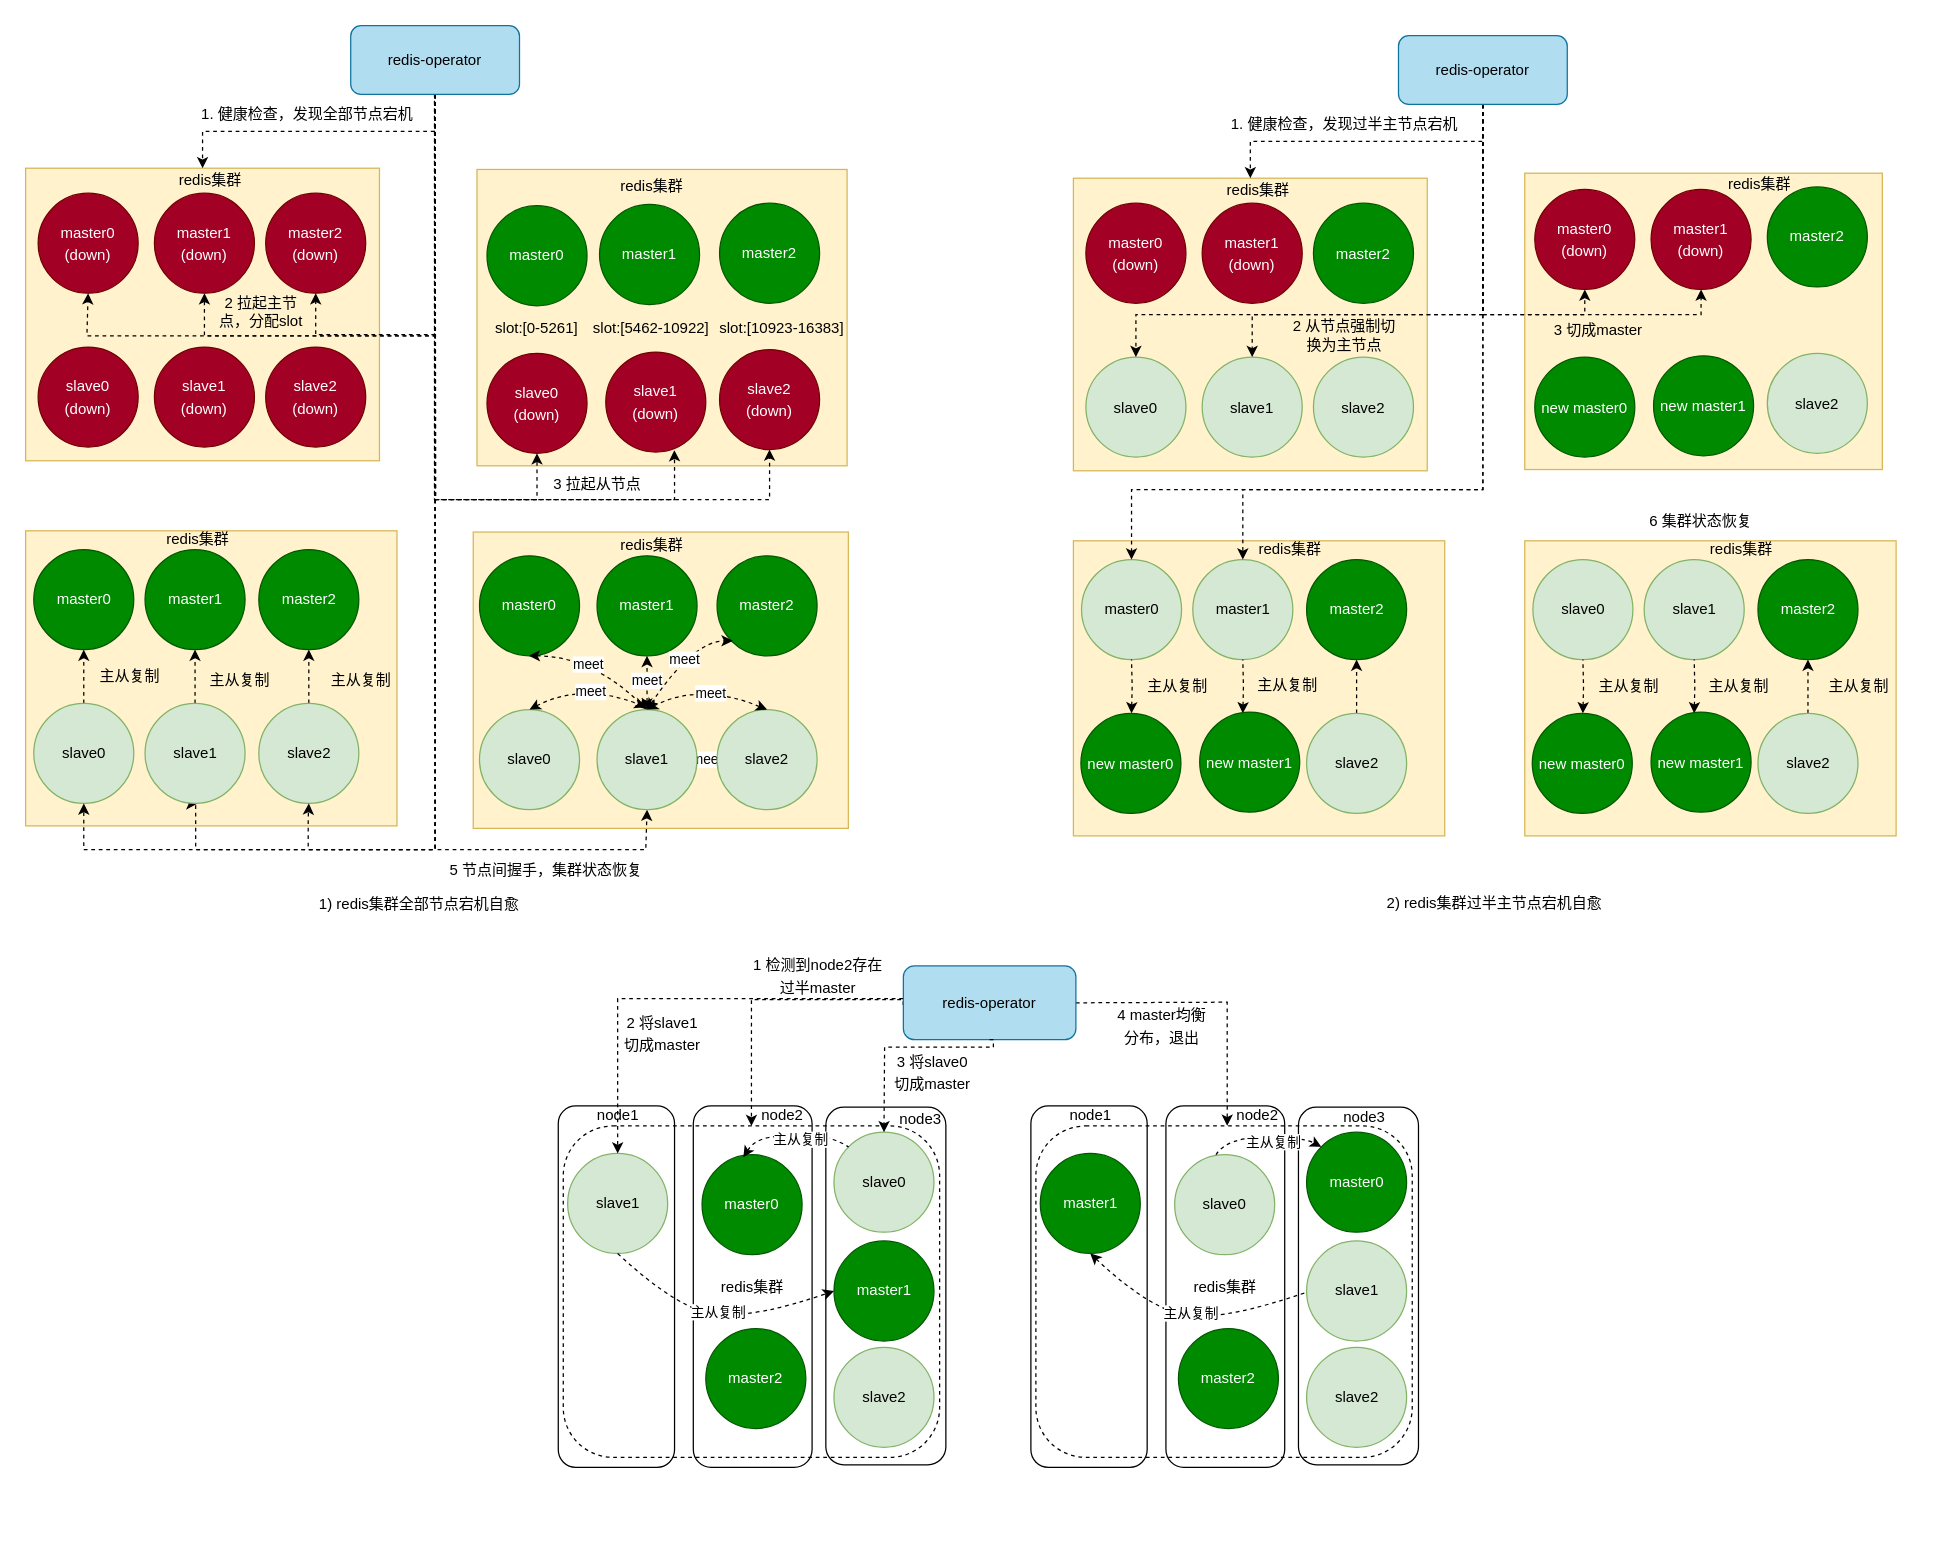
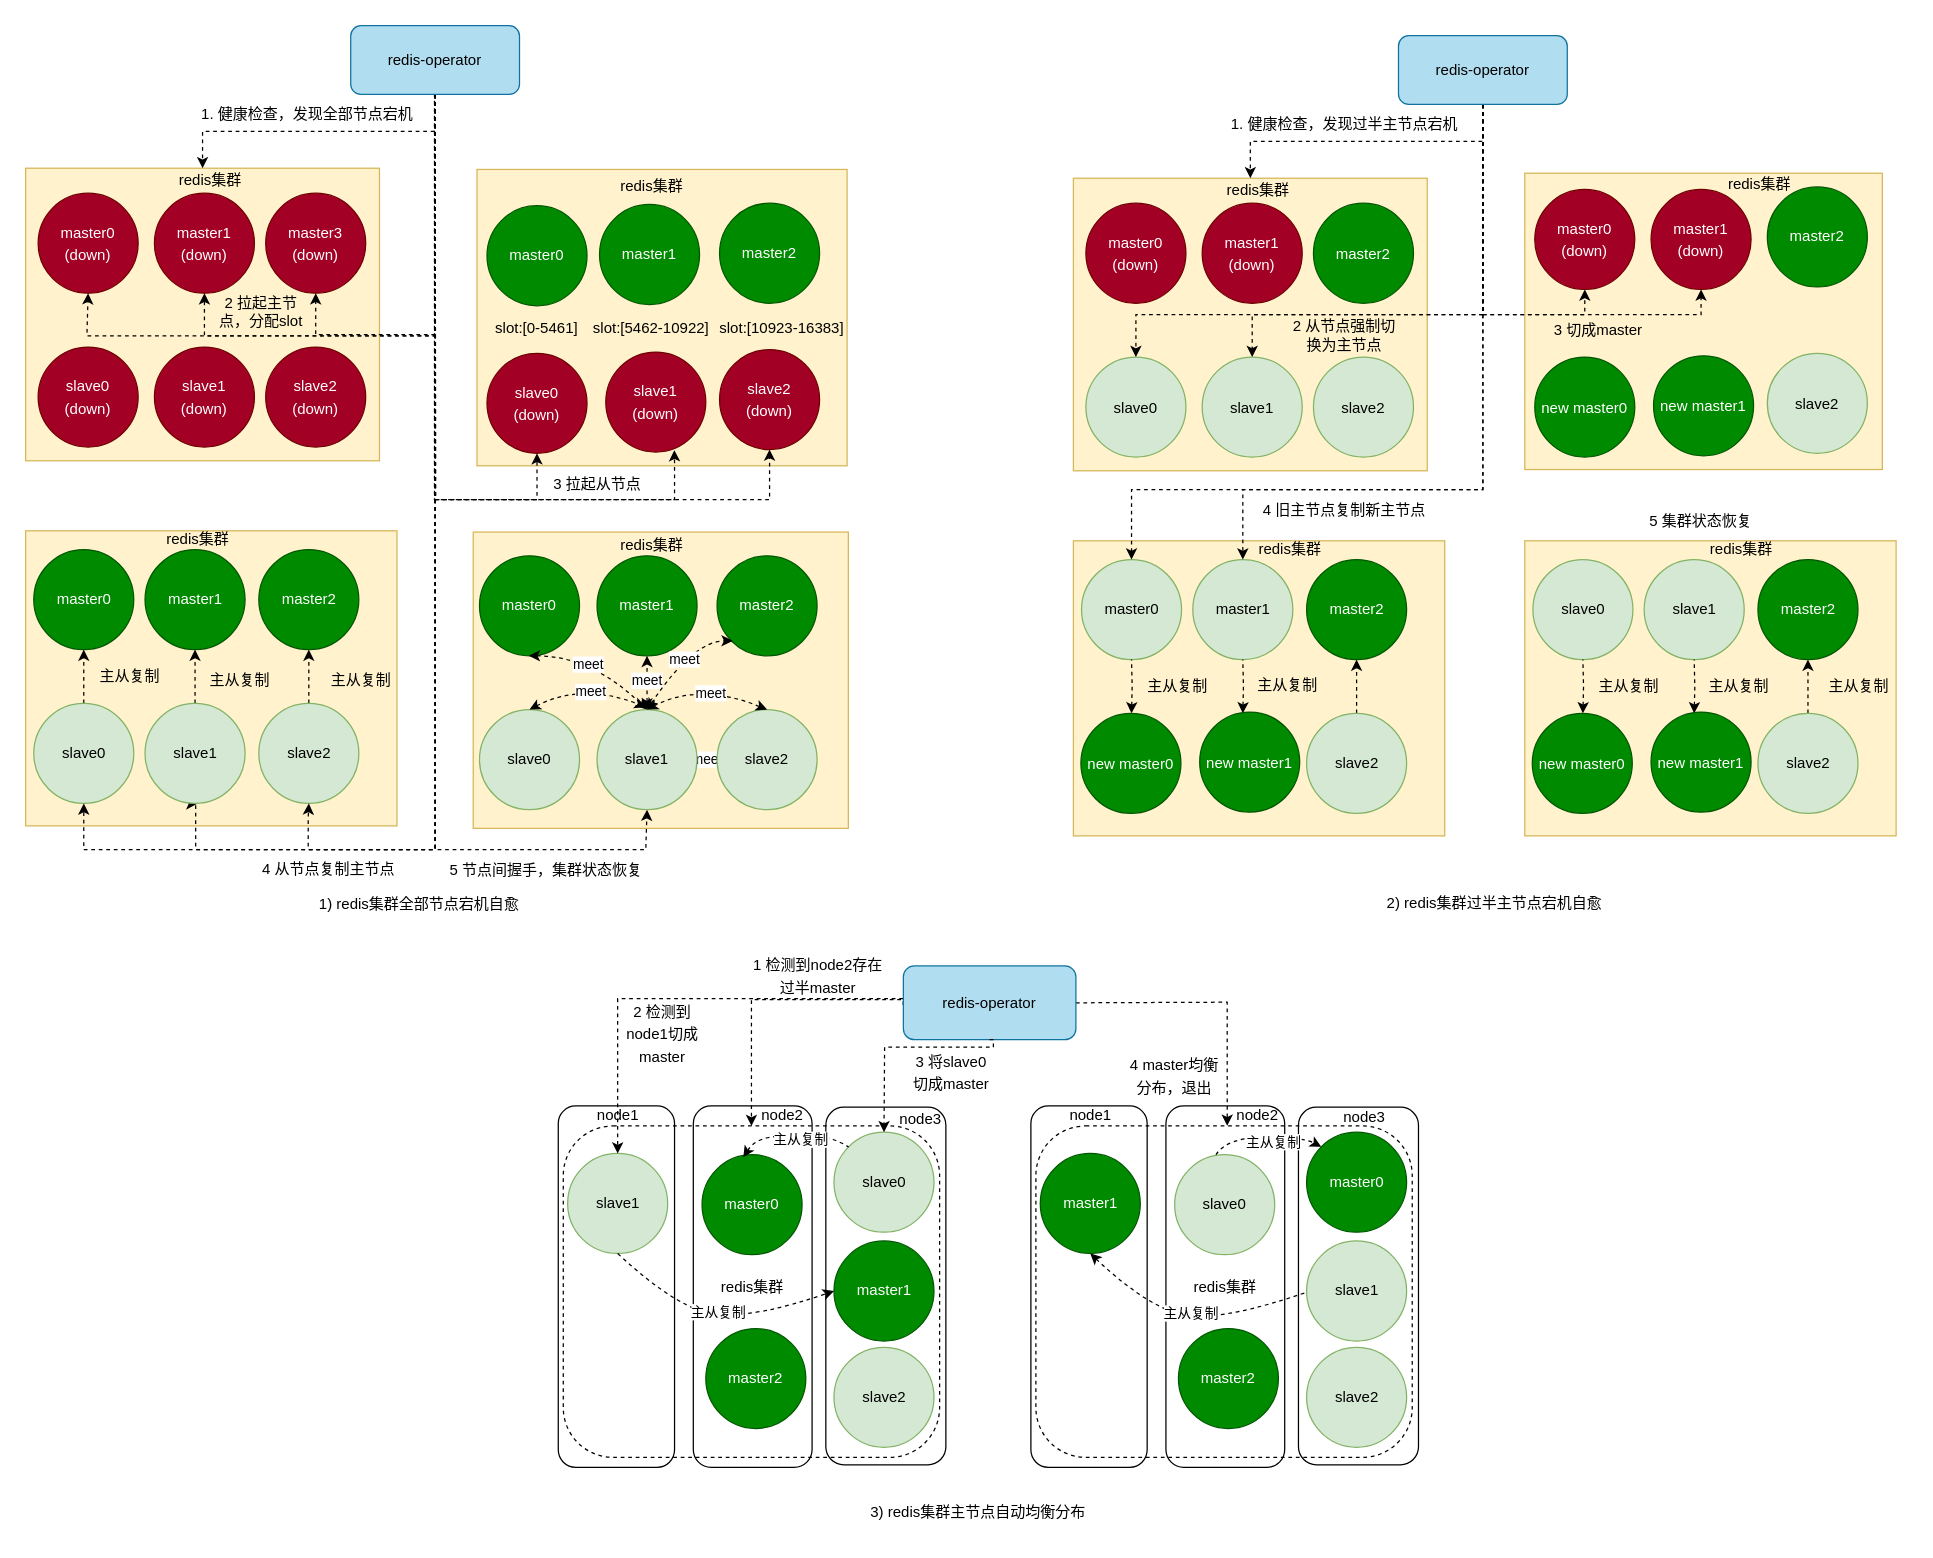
(316, 243) -> (316, 243)
(537, 328) -> (537, 328)
none -> (1344, 510)
(1701, 522) -> (1701, 522)
none -> (328, 869)
(1162, 1026) -> (1174, 1076)
(663, 1033) -> (663, 1033)
(933, 1071) -> (951, 1071)
none -> (978, 1512)
